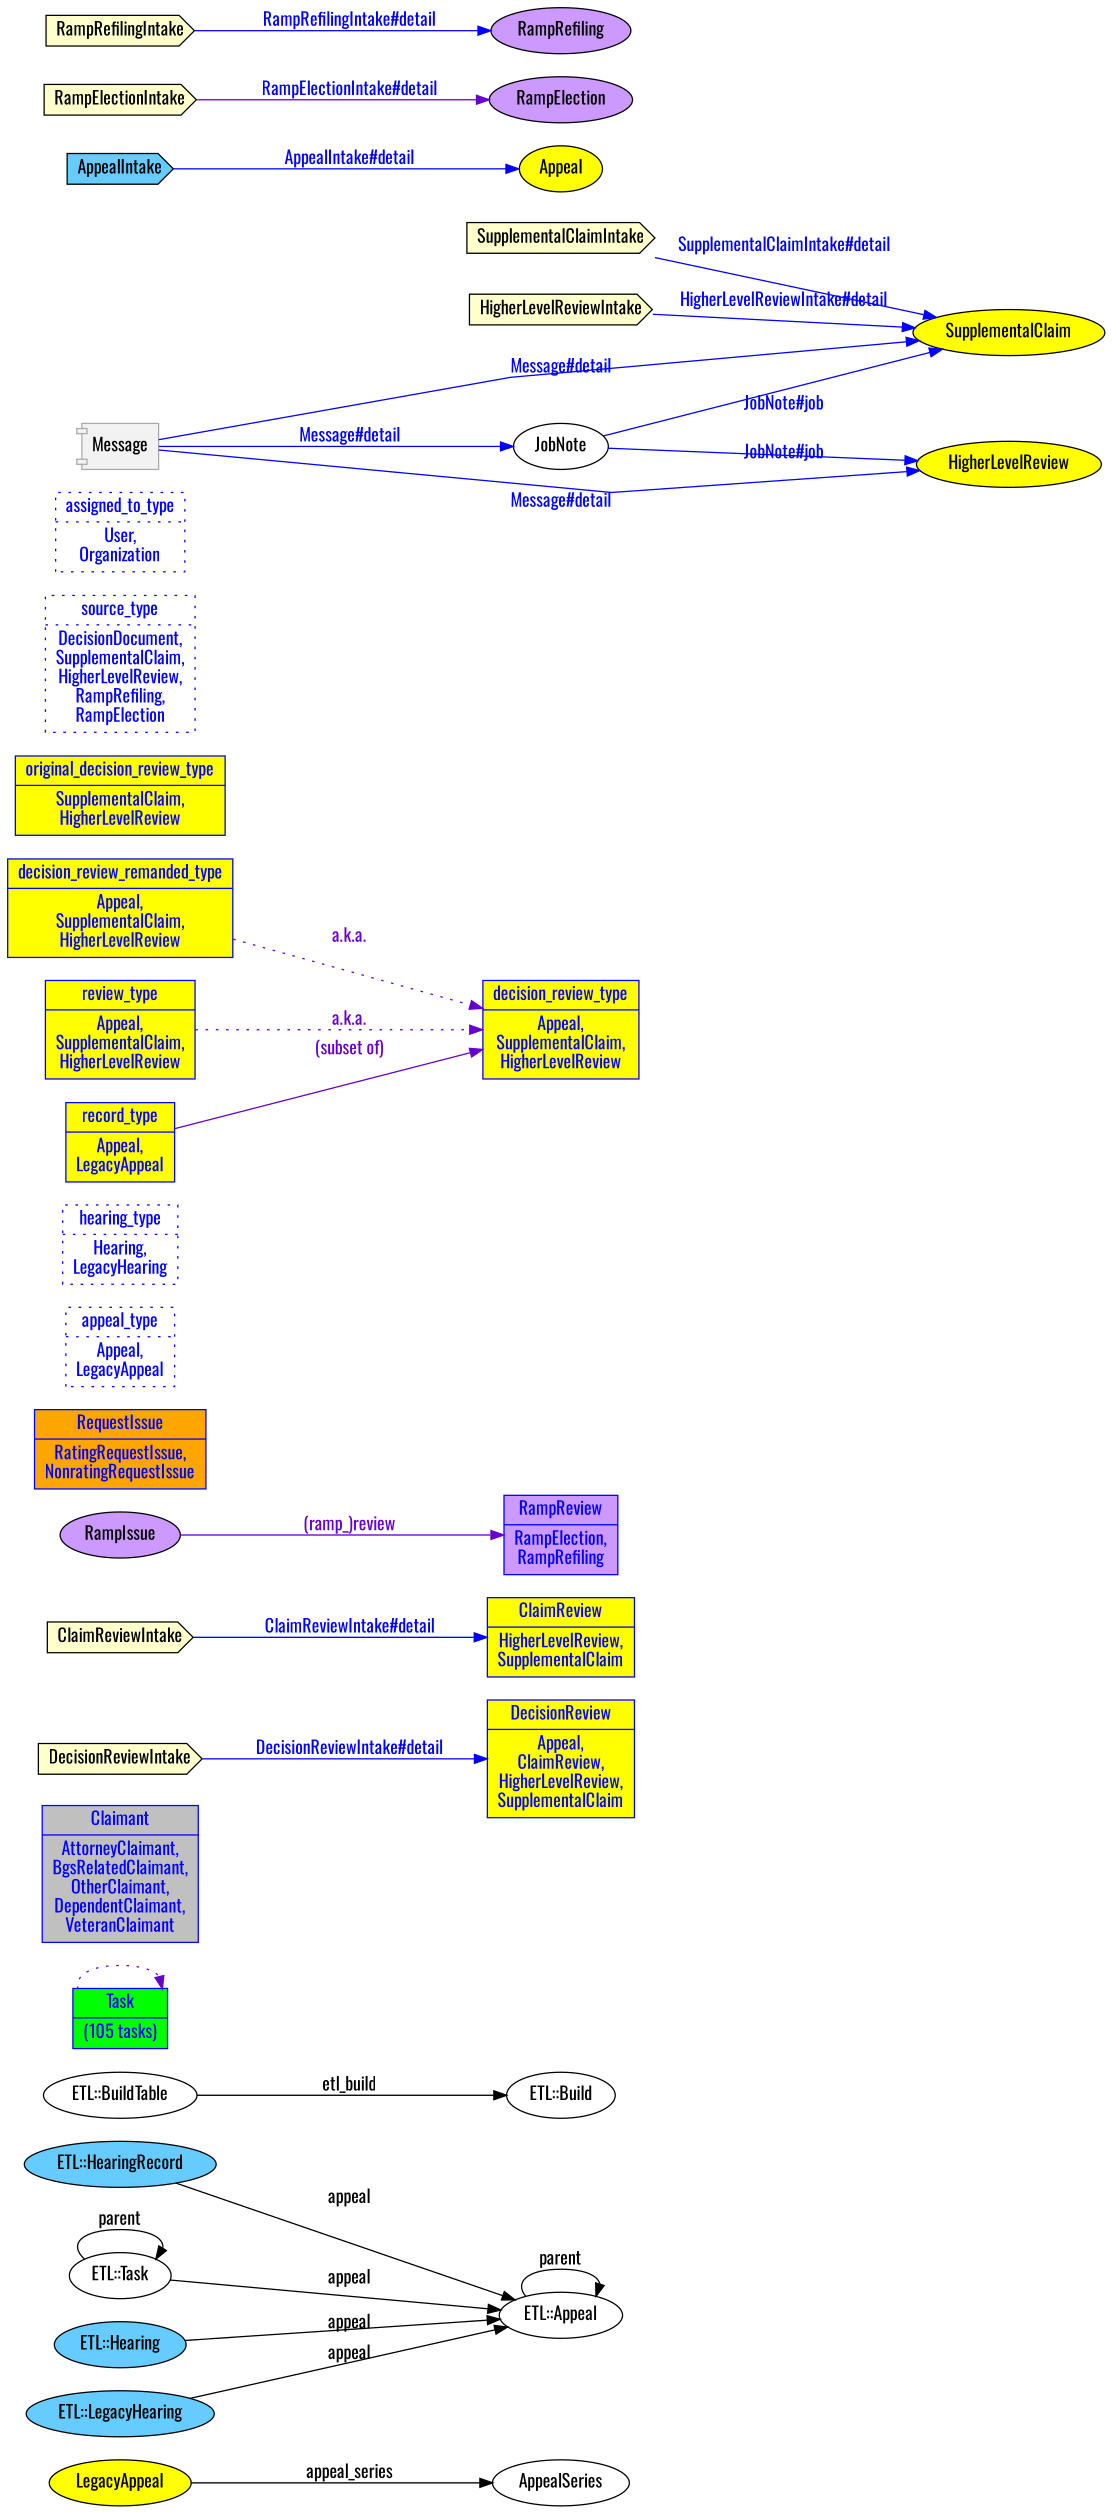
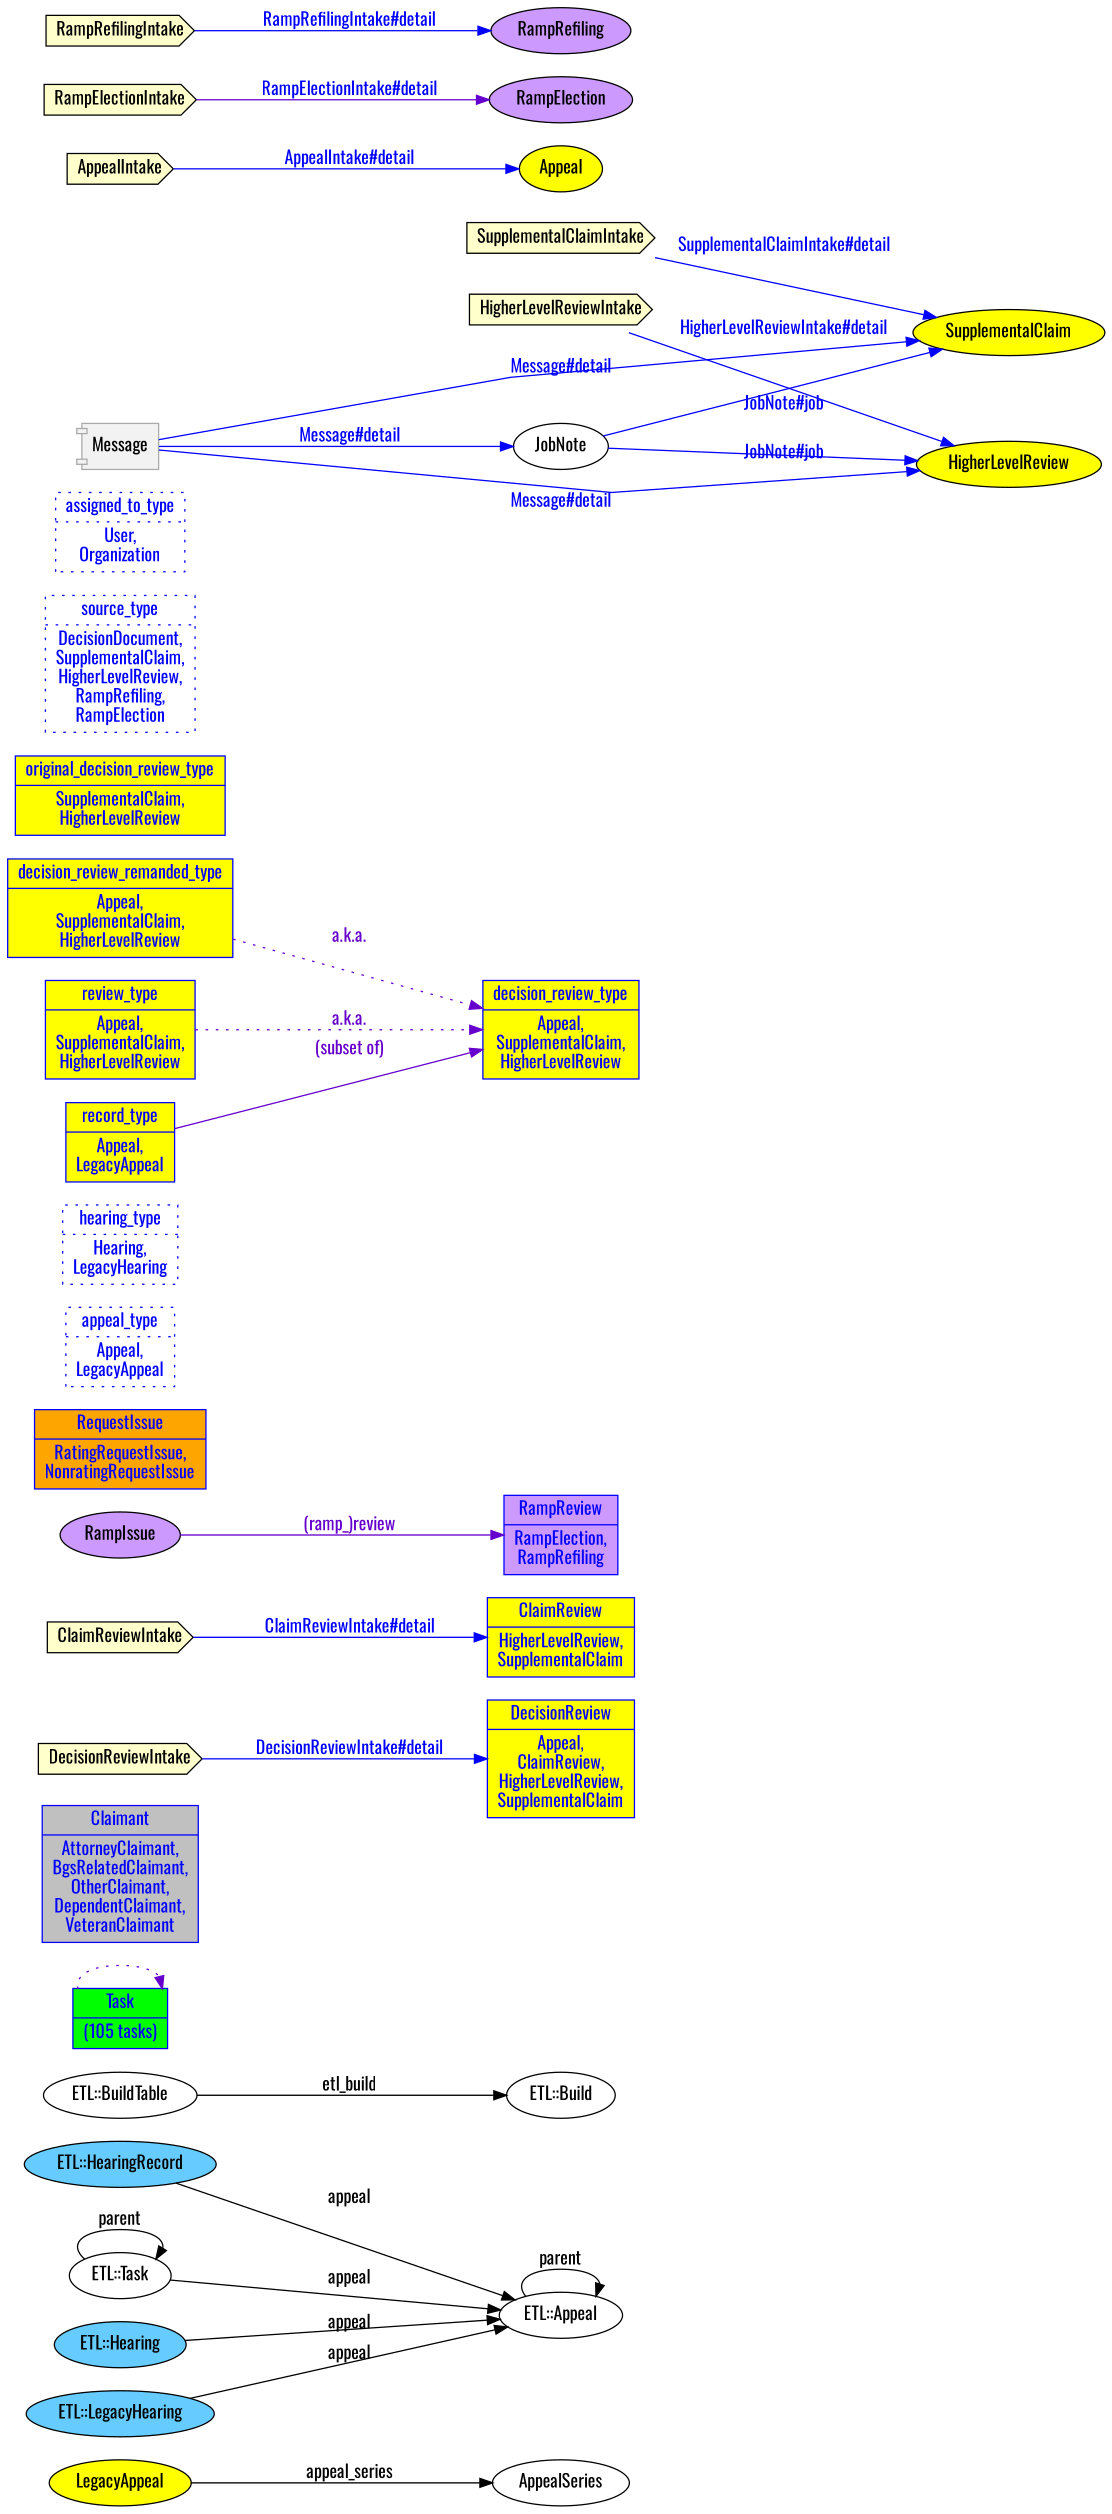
(120, 169) -> (120, 169)
(778, 321) -> (770, 382)
